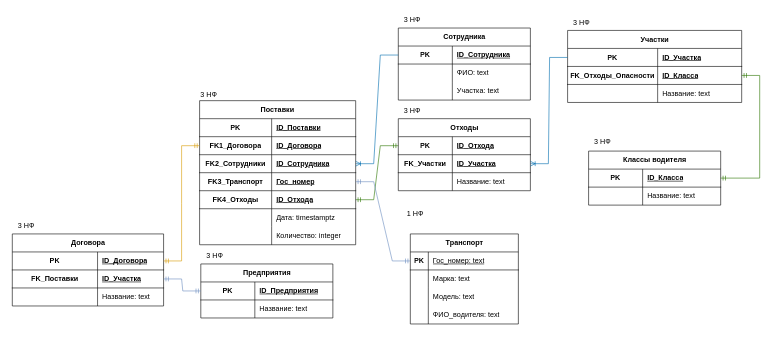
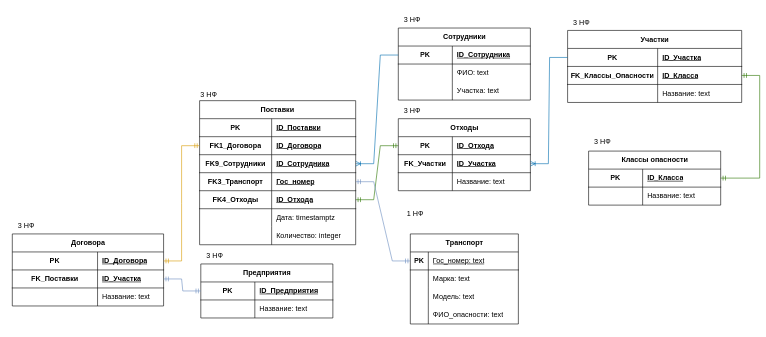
(464, 37) -> (464, 37)
(612, 75) -> (612, 75)
(655, 160) -> (655, 160)
(236, 164) -> (236, 164)
(467, 315) -> (469, 315)
